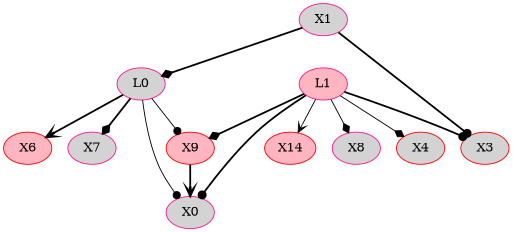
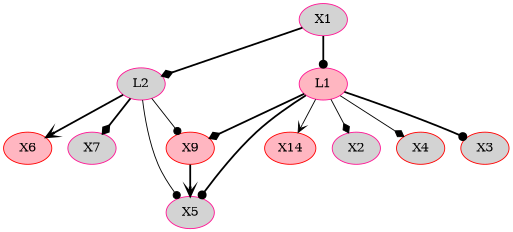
(401, 82) -> (323, 48)
(141, 84) -> (141, 84)
(356, 148) -> (356, 148)
(190, 213) -> (190, 213)
